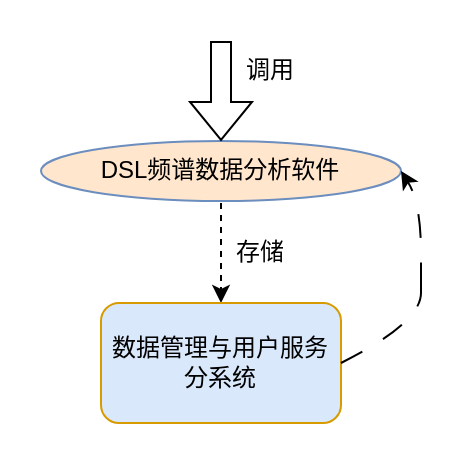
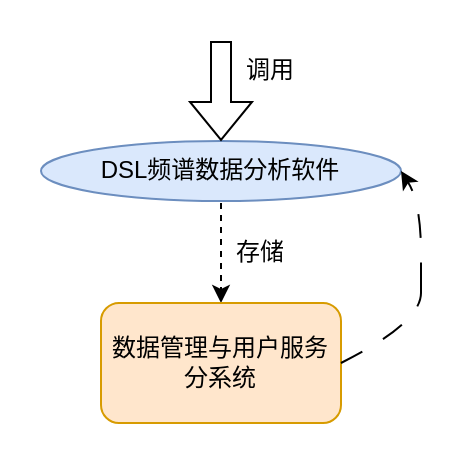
(221, 171) -> (221, 171)
(221, 363) -> (221, 363)
